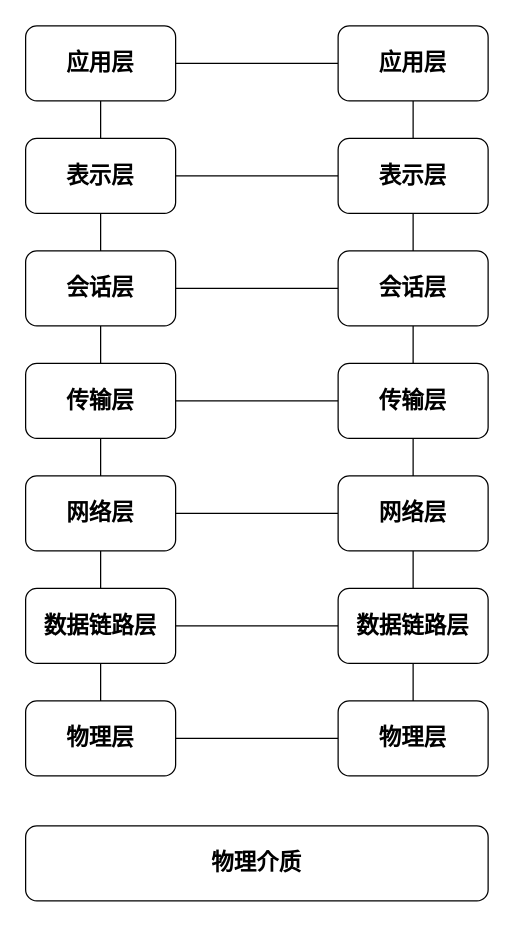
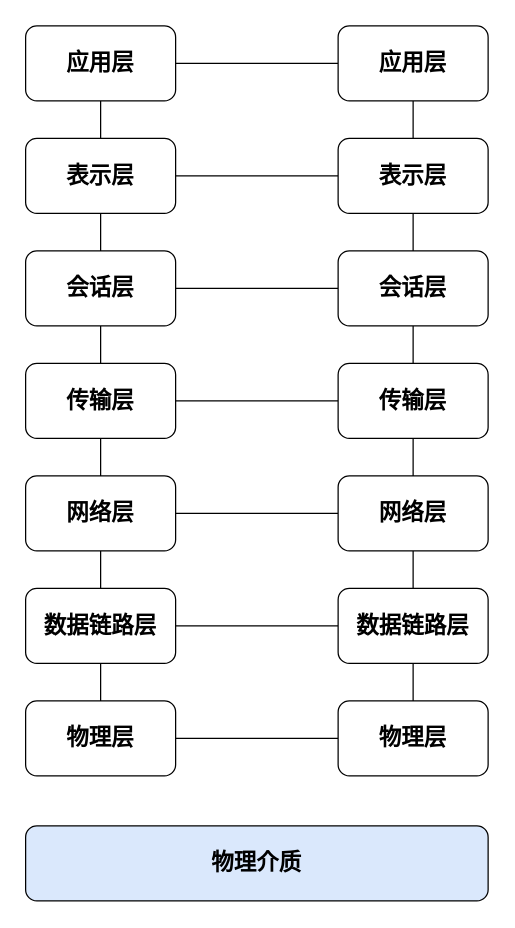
(257, 863) -> (257, 863)
